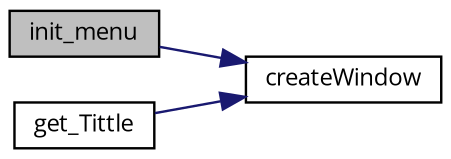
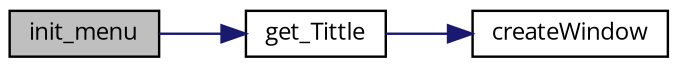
(190, 52) -> (190, 34)
